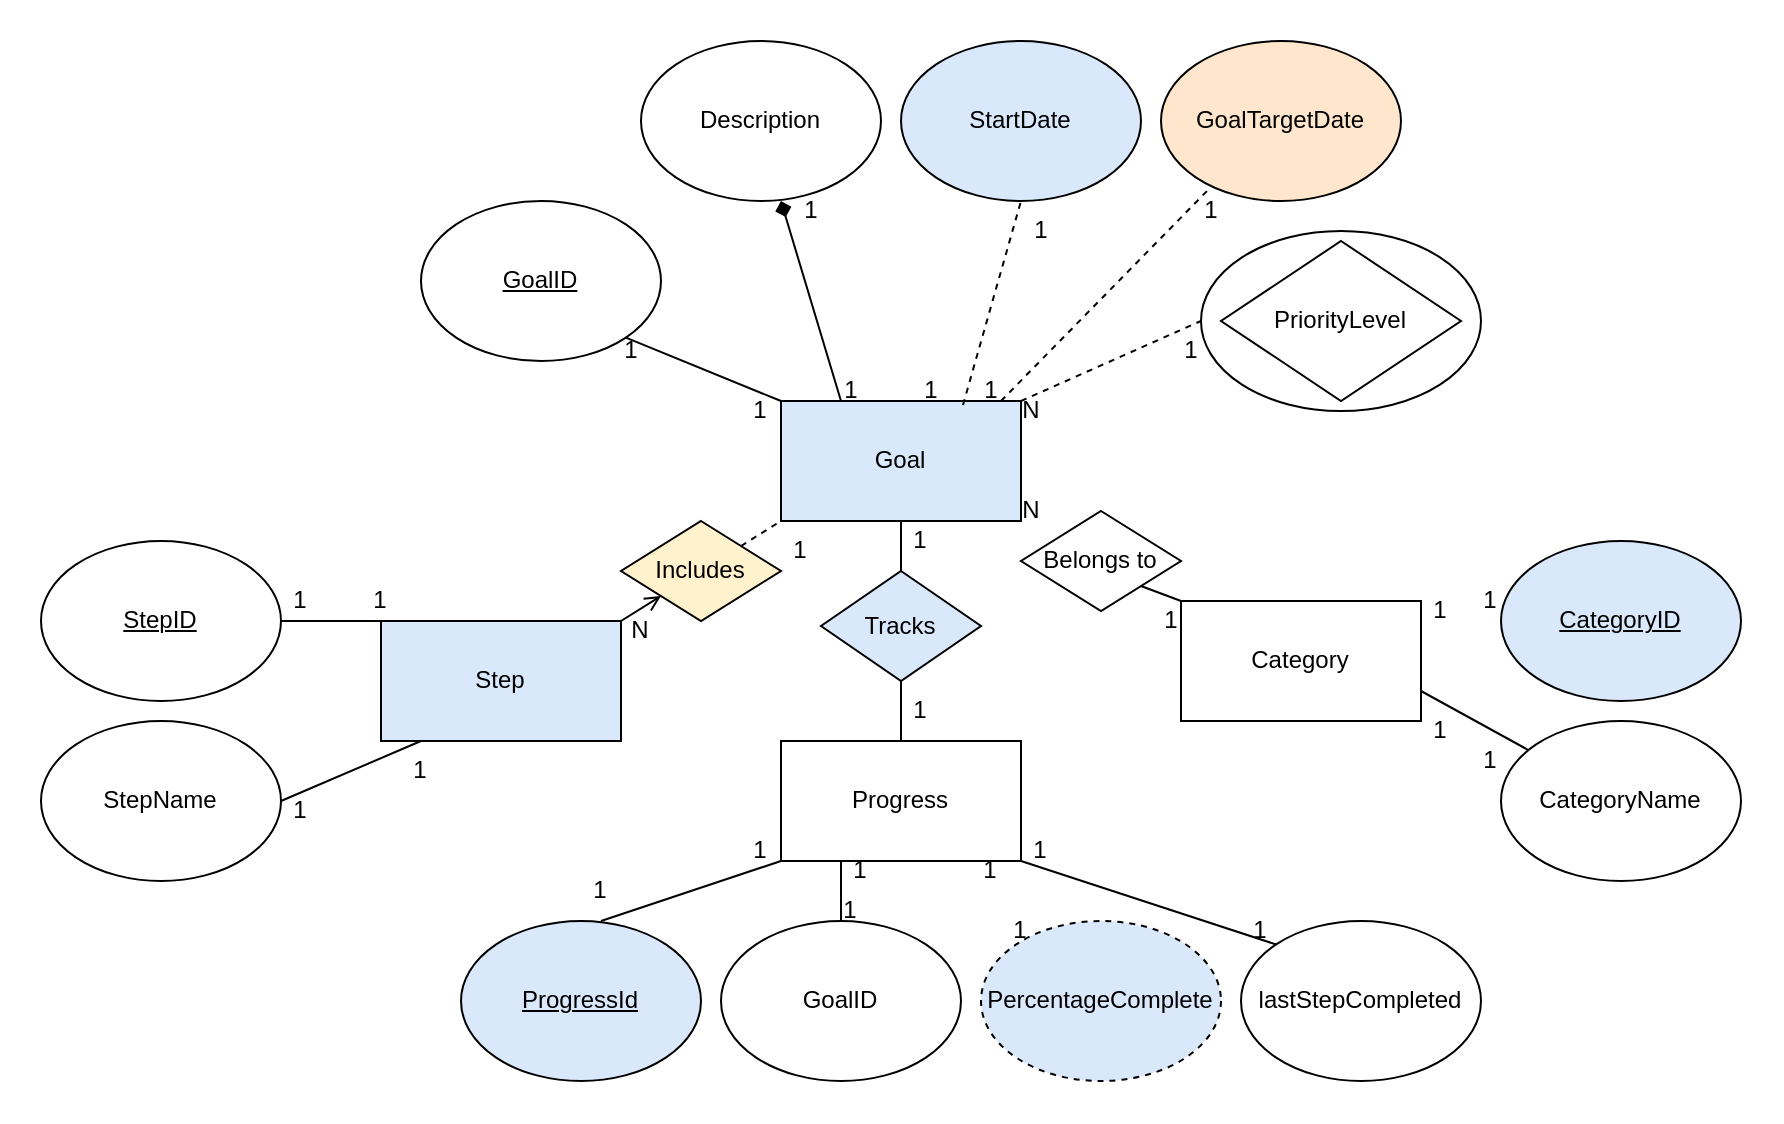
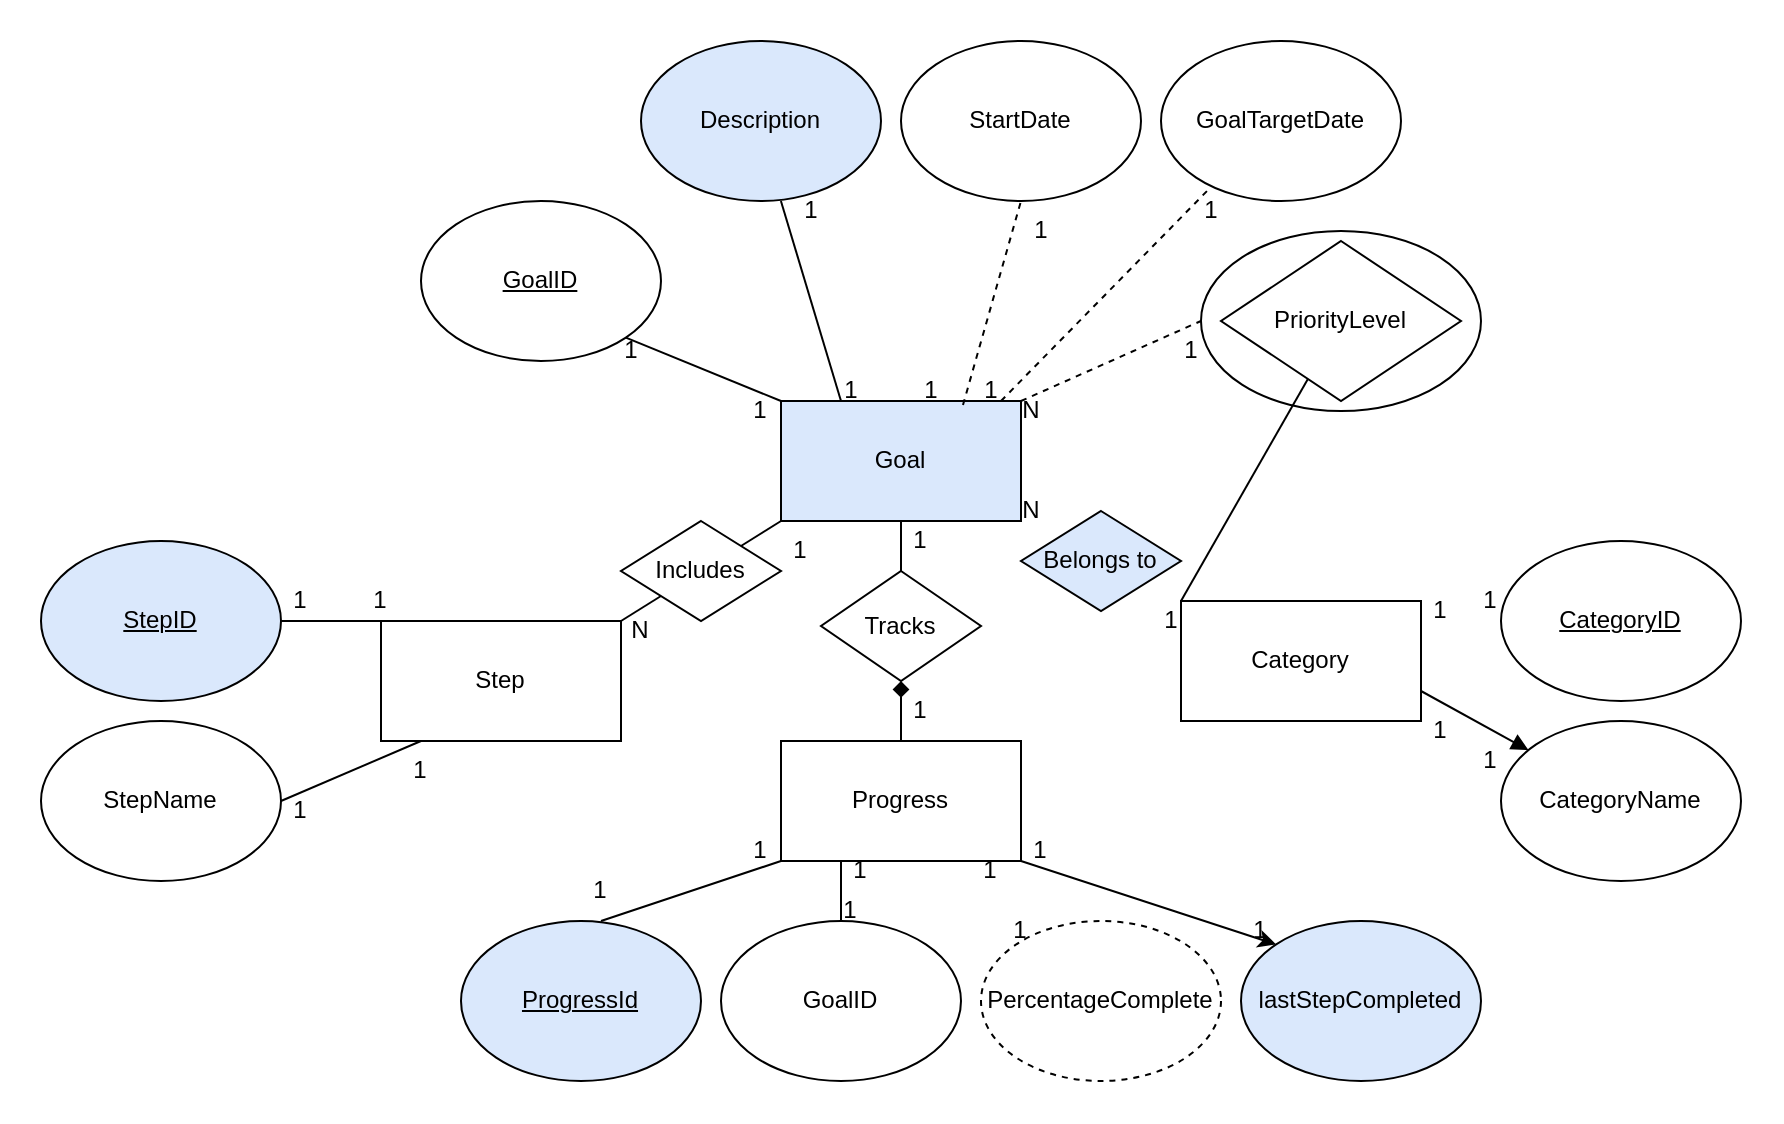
(761, 121) -> (761, 121)
(1021, 121) -> (1021, 121)
(1281, 121) -> (1281, 121)
(785, 216) -> (783, 209)
(762, 533) -> (762, 533)
(1101, 561) -> (1101, 561)
(701, 571) -> (701, 571)
(1161, 594) -> (1244, 490)
(654, 601) -> (655, 600)
(161, 621) -> (161, 621)
(1621, 621) -> (1621, 621)
(901, 626) -> (901, 626)
(501, 681) -> (501, 681)
(901, 689) -> (901, 697)
(1519, 745) -> (1512, 741)
(1268, 942) -> (1262, 940)
(1101, 1001) -> (1101, 1001)
(1361, 1001) -> (1361, 1001)
